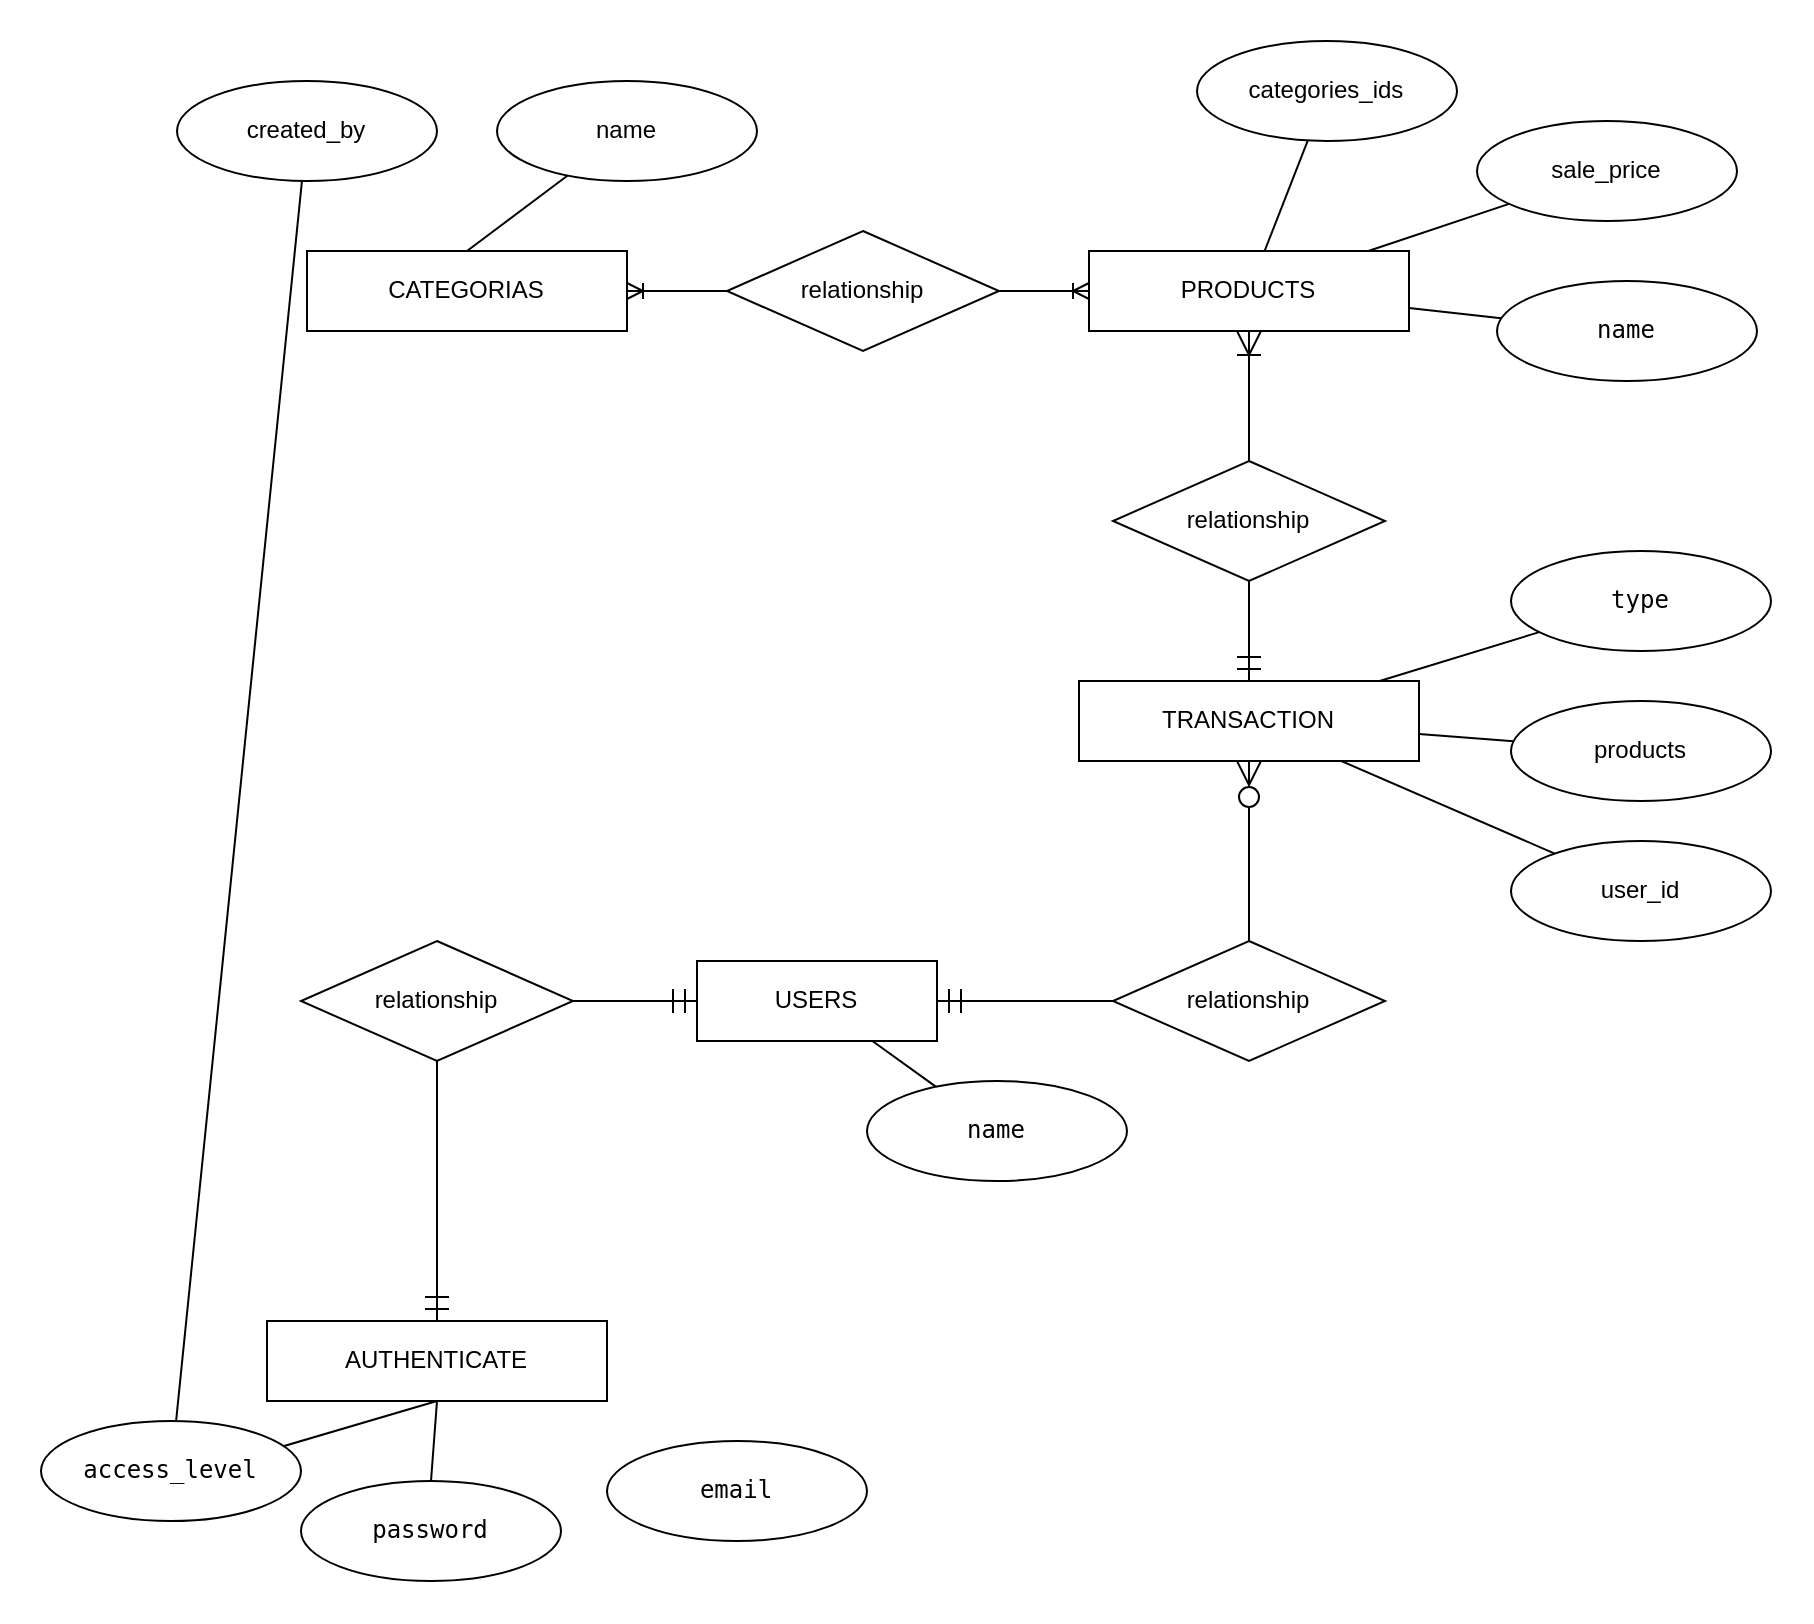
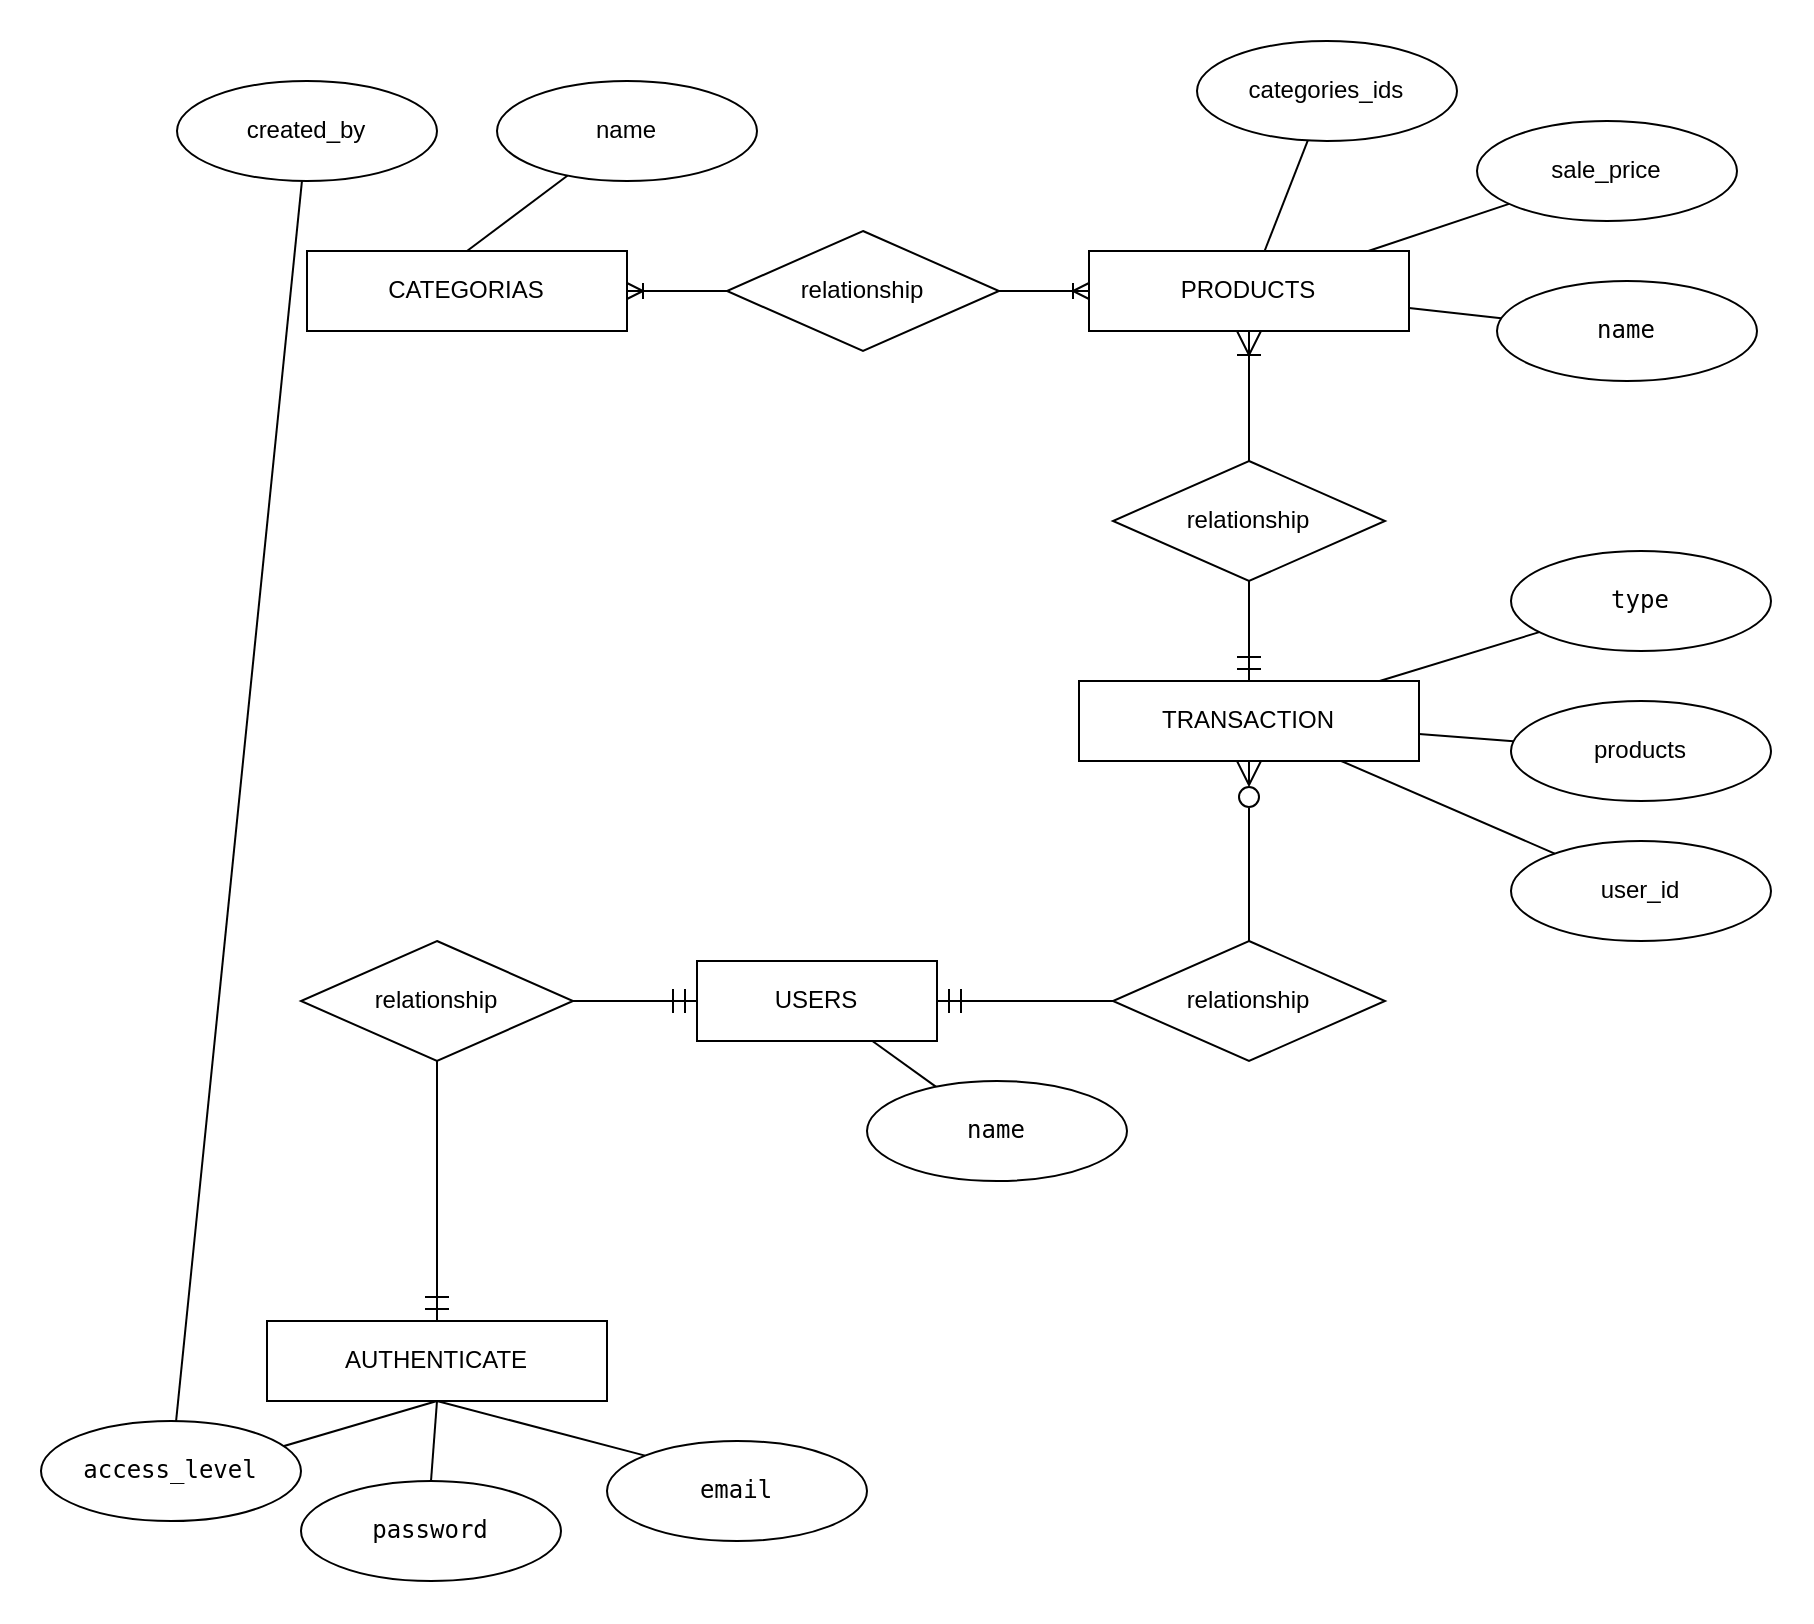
none -> (542, 1429)
